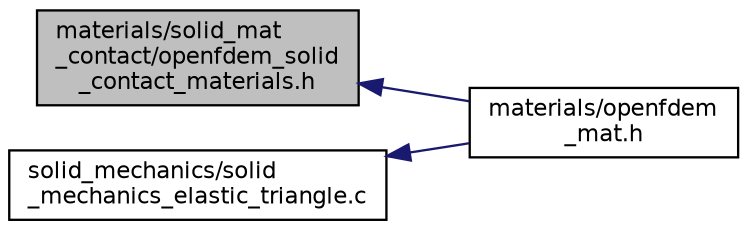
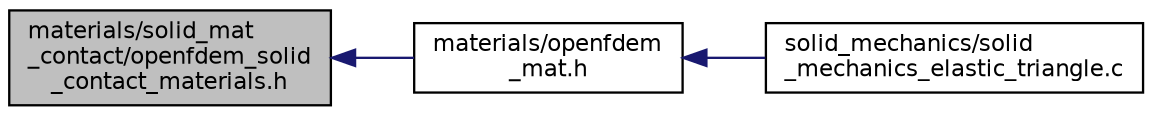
(439, 148) -> (736, 58)
